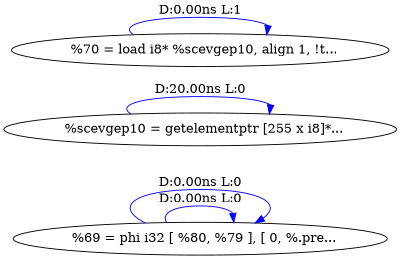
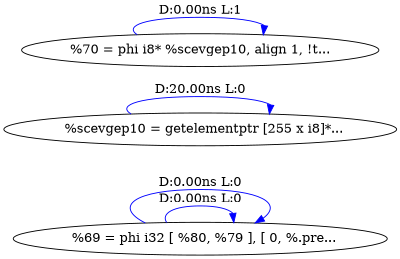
(200, 50) -> (200, 50)
